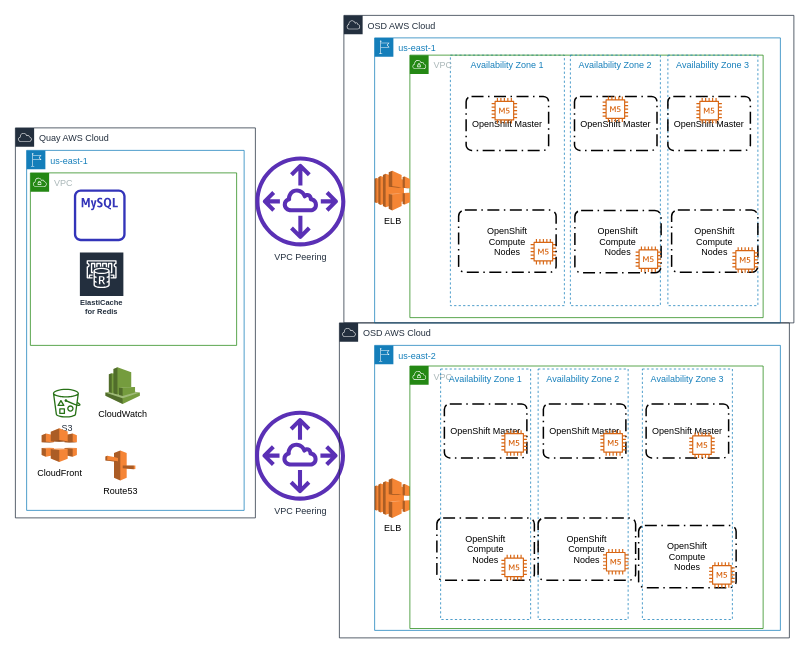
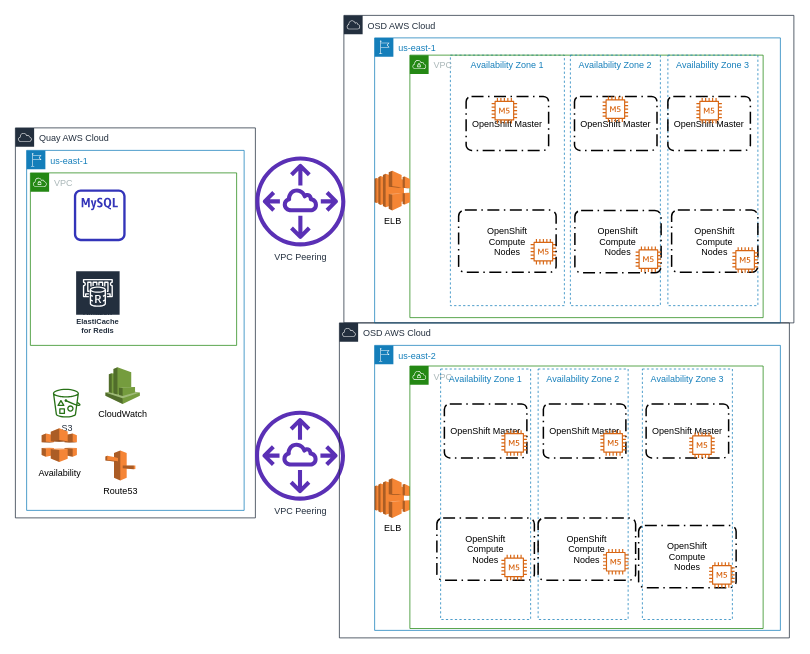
(102, 285) -> (98, 304)
(60, 473) -> (60, 473)
